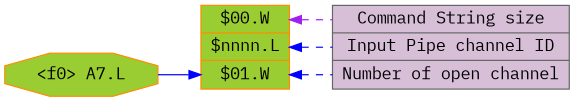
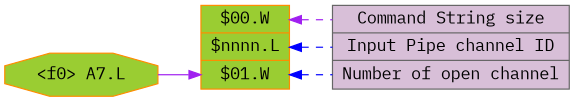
(173, 75) -> (173, 75)
